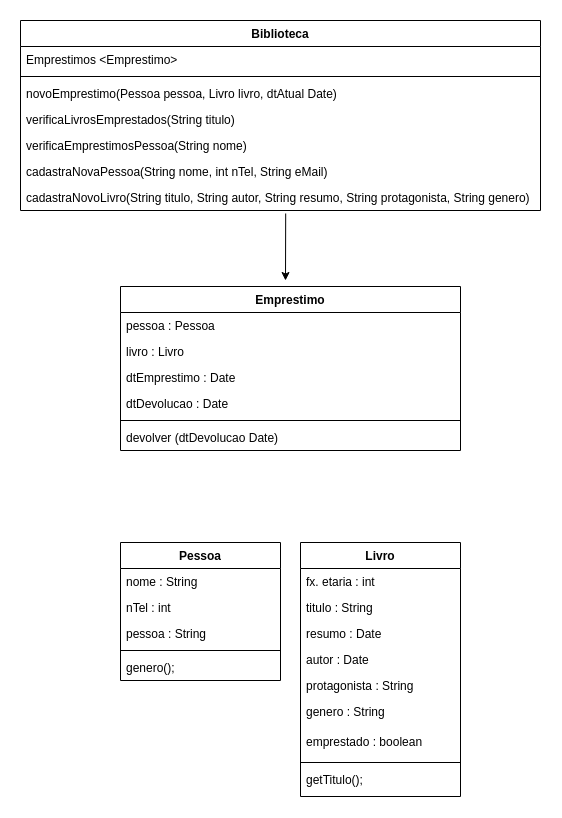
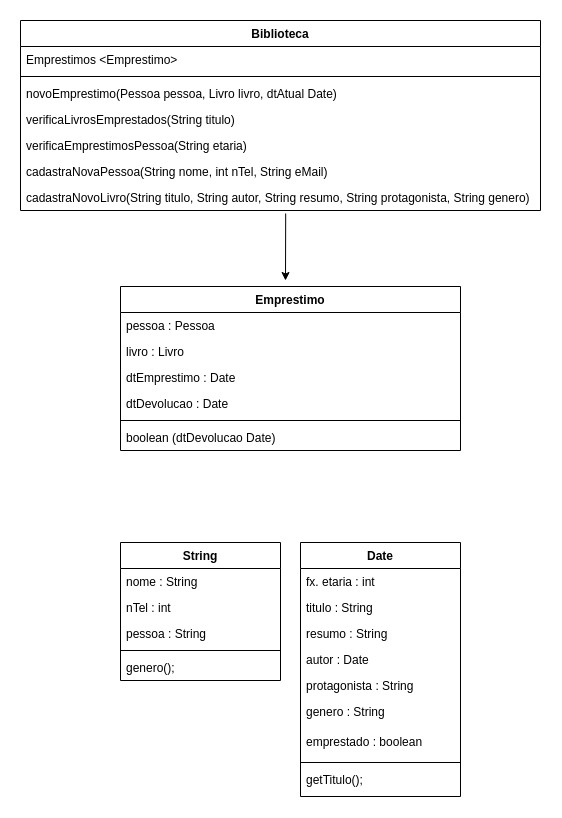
(146, 146) -> (151, 146)
(210, 438) -> (207, 438)
(200, 556) -> (200, 556)
(380, 556) -> (380, 556)
(345, 634) -> (350, 634)
